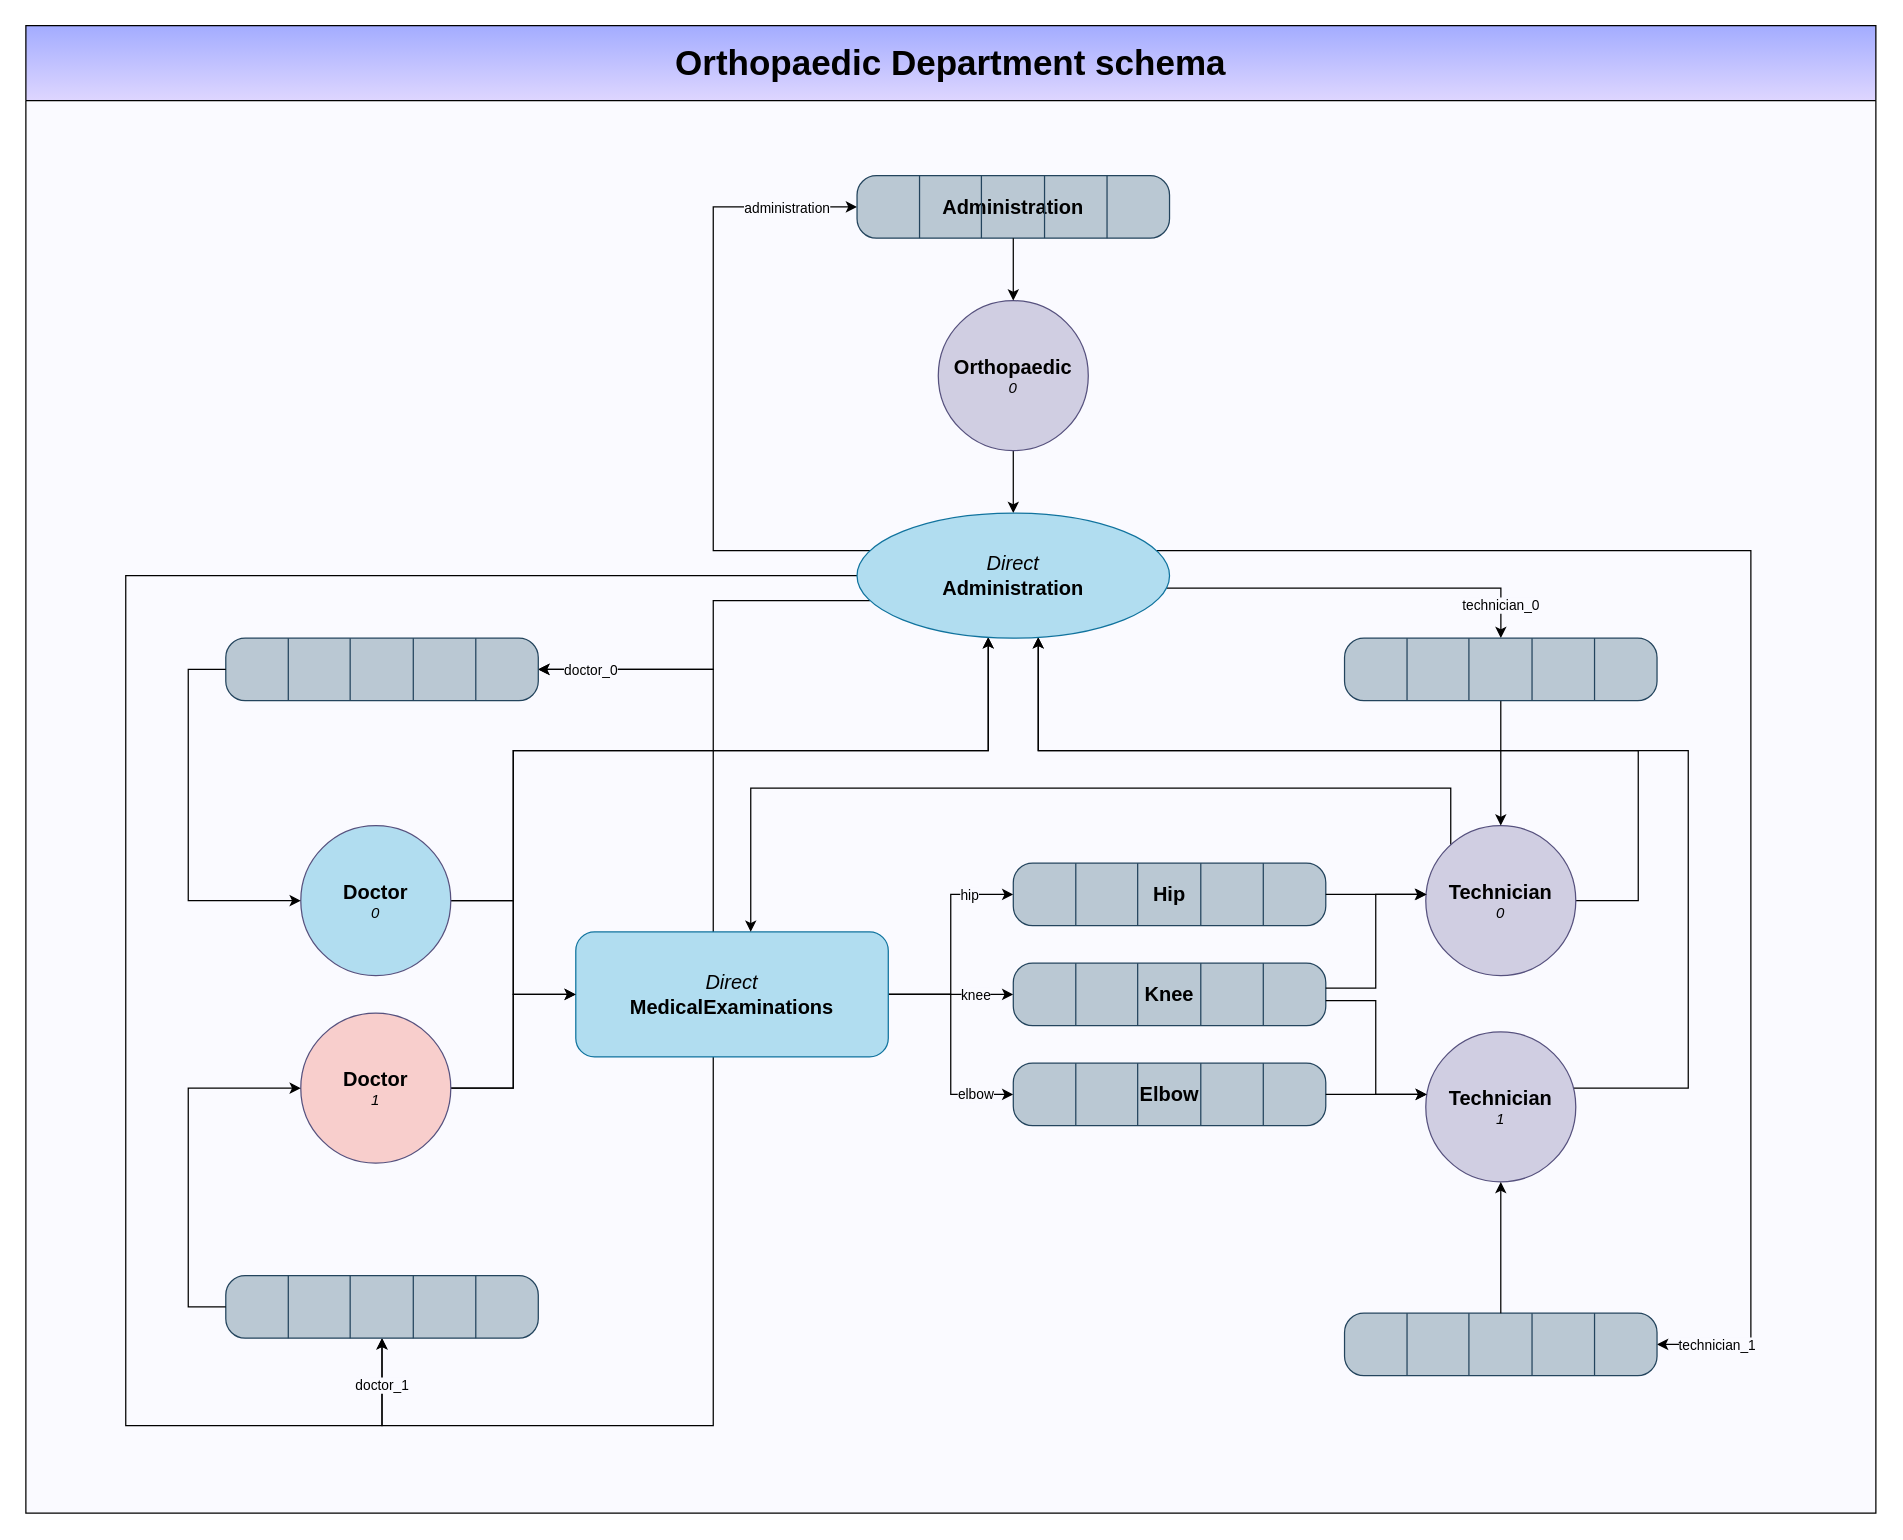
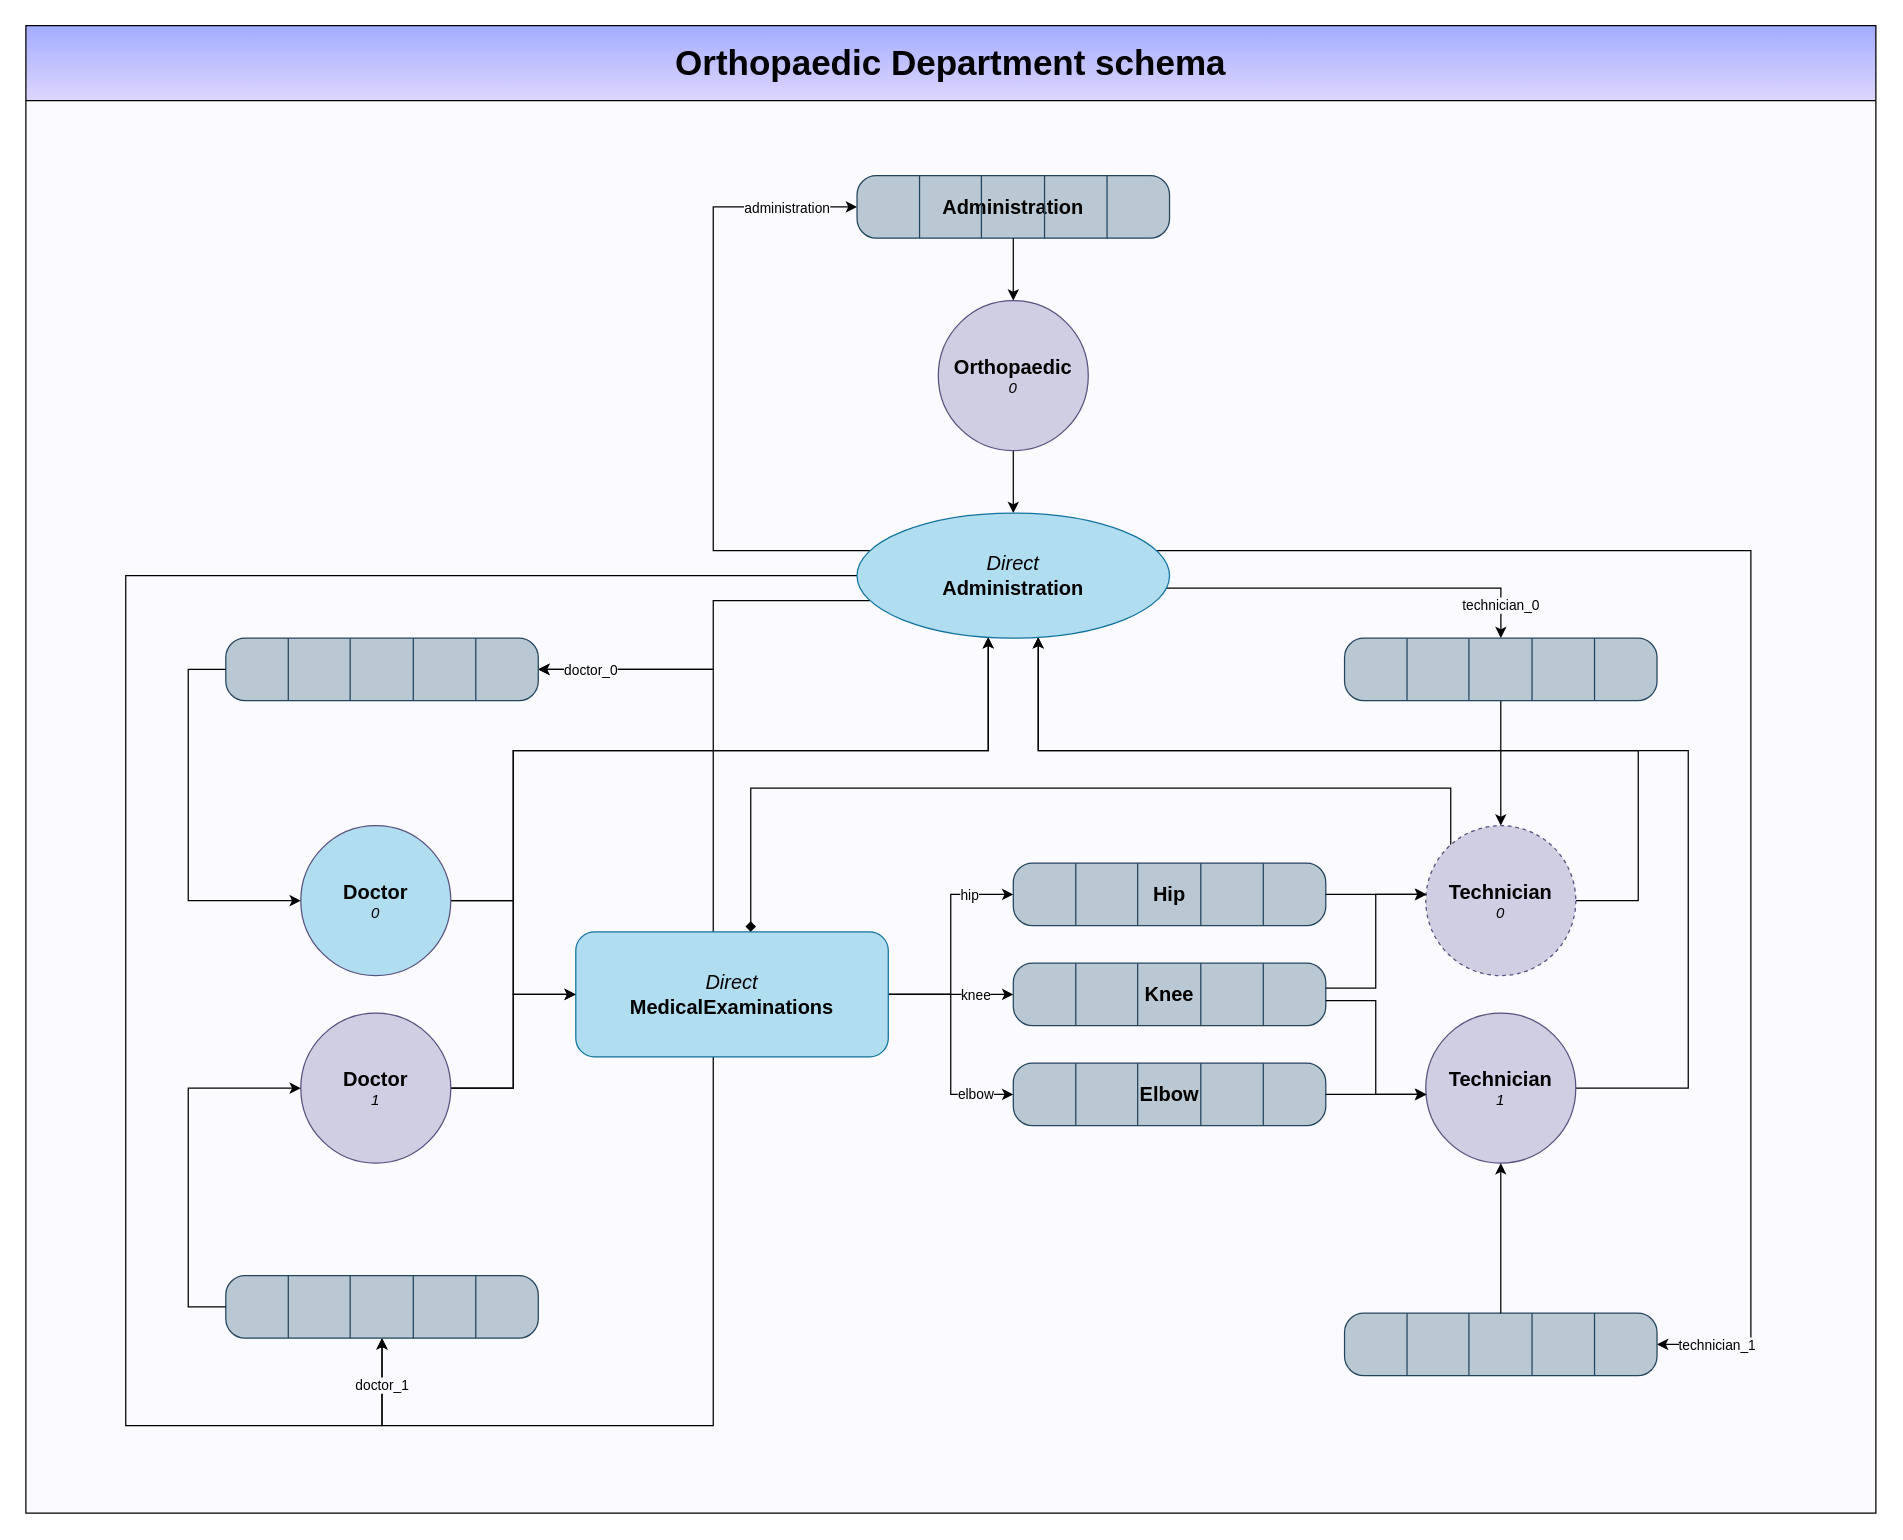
(1501, 901) -> (1501, 901)
(751, 922) -> (751, 921)
(376, 1088) -> (376, 1088)
(1501, 1107) -> (1501, 1088)
